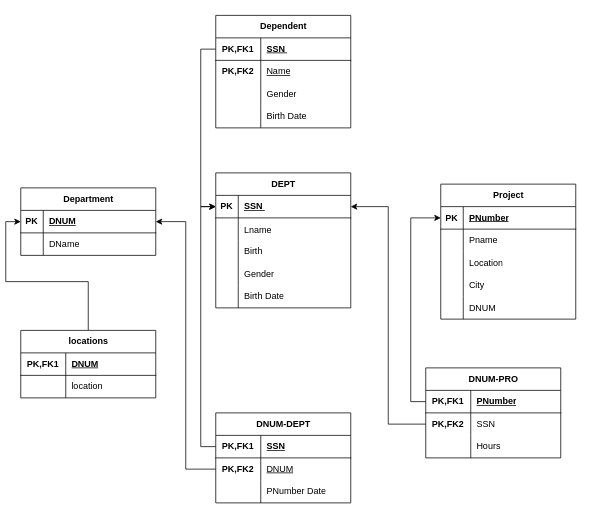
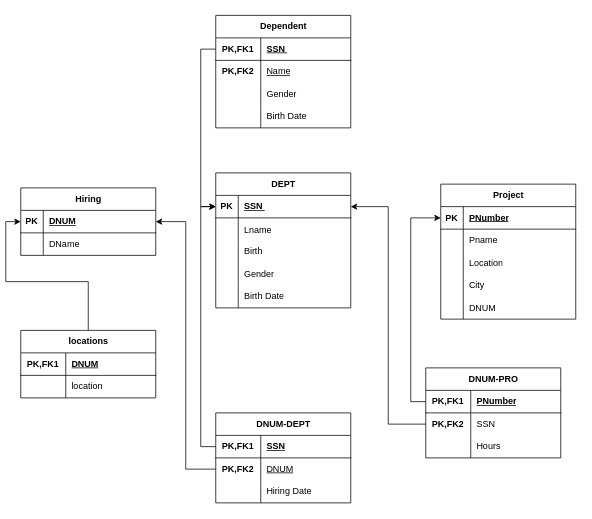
(89, 199) -> (89, 199)
(296, 492) -> (291, 492)
